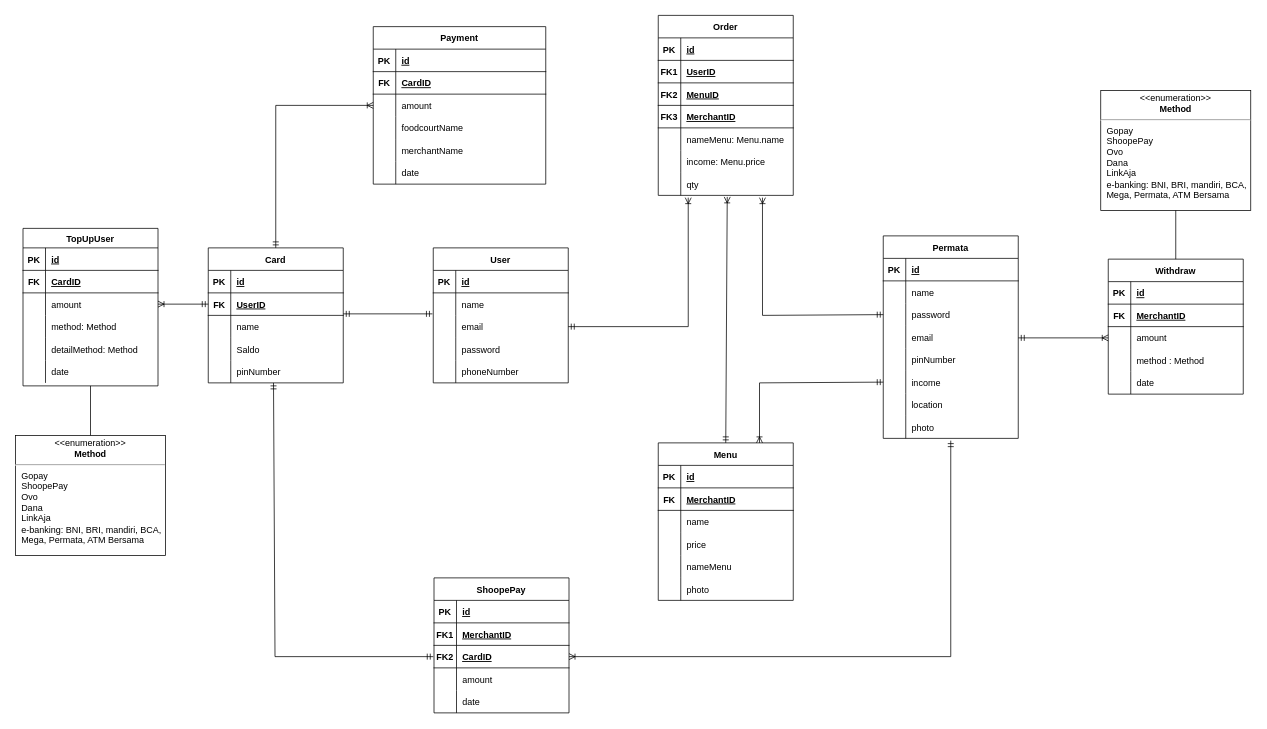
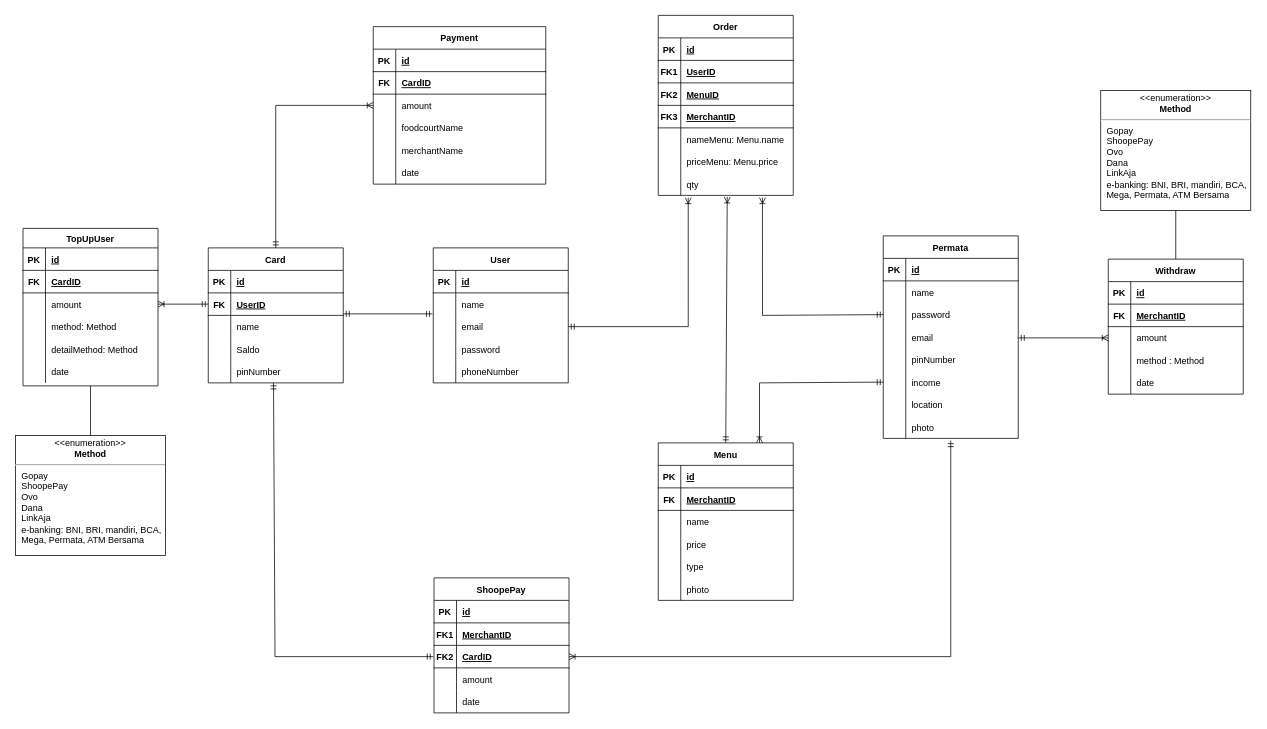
(726, 162) -> (733, 162)
(706, 567) -> (696, 567)
